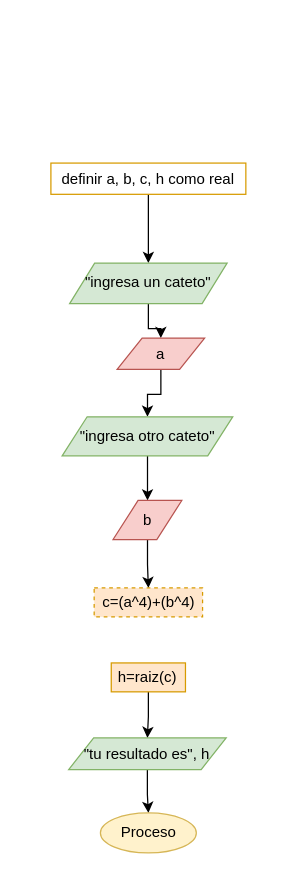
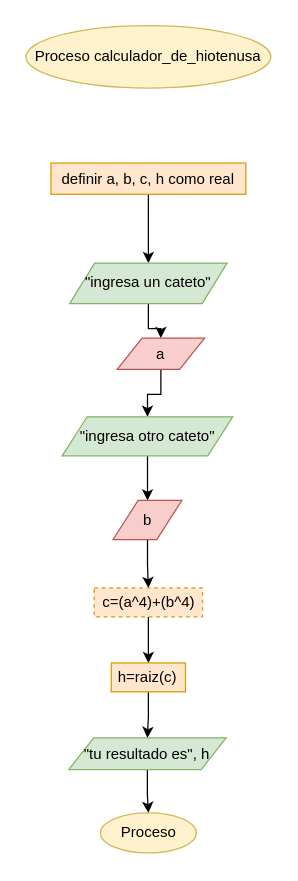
none -> (148, 57)
(148, 179) -> (148, 179)
none -> (148, 640)
